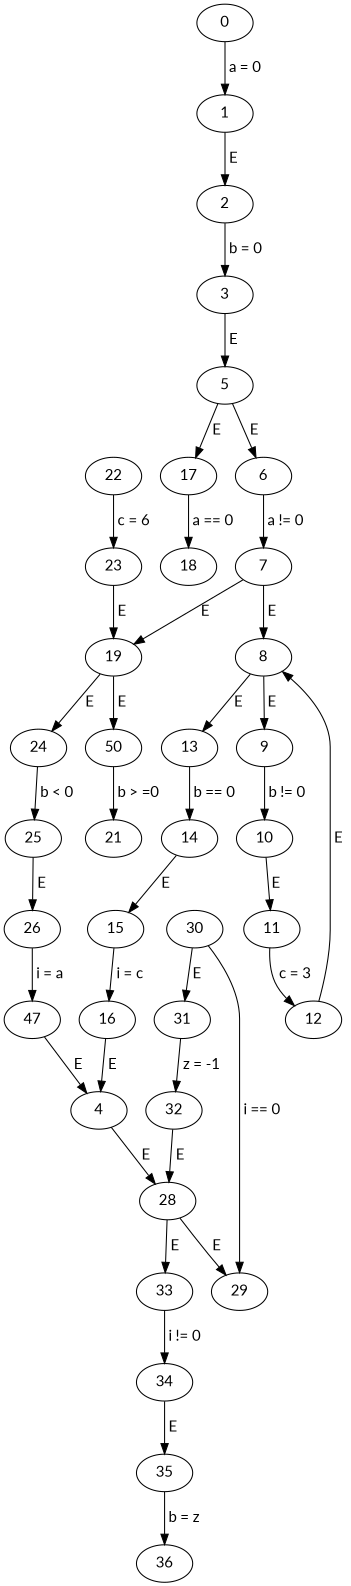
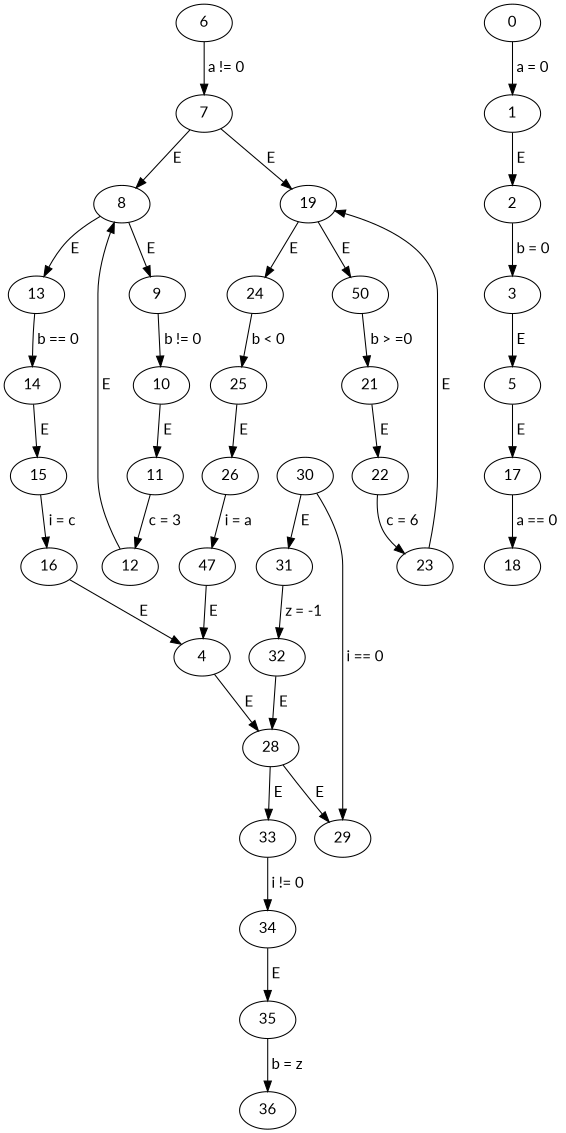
(242, 426) -> none
none -> (374, 426)
